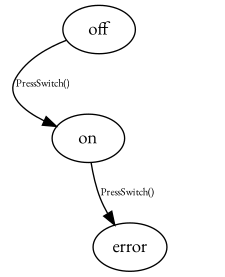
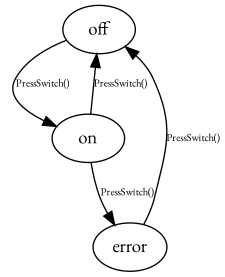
none -> (93, 91)
none -> (167, 138)
